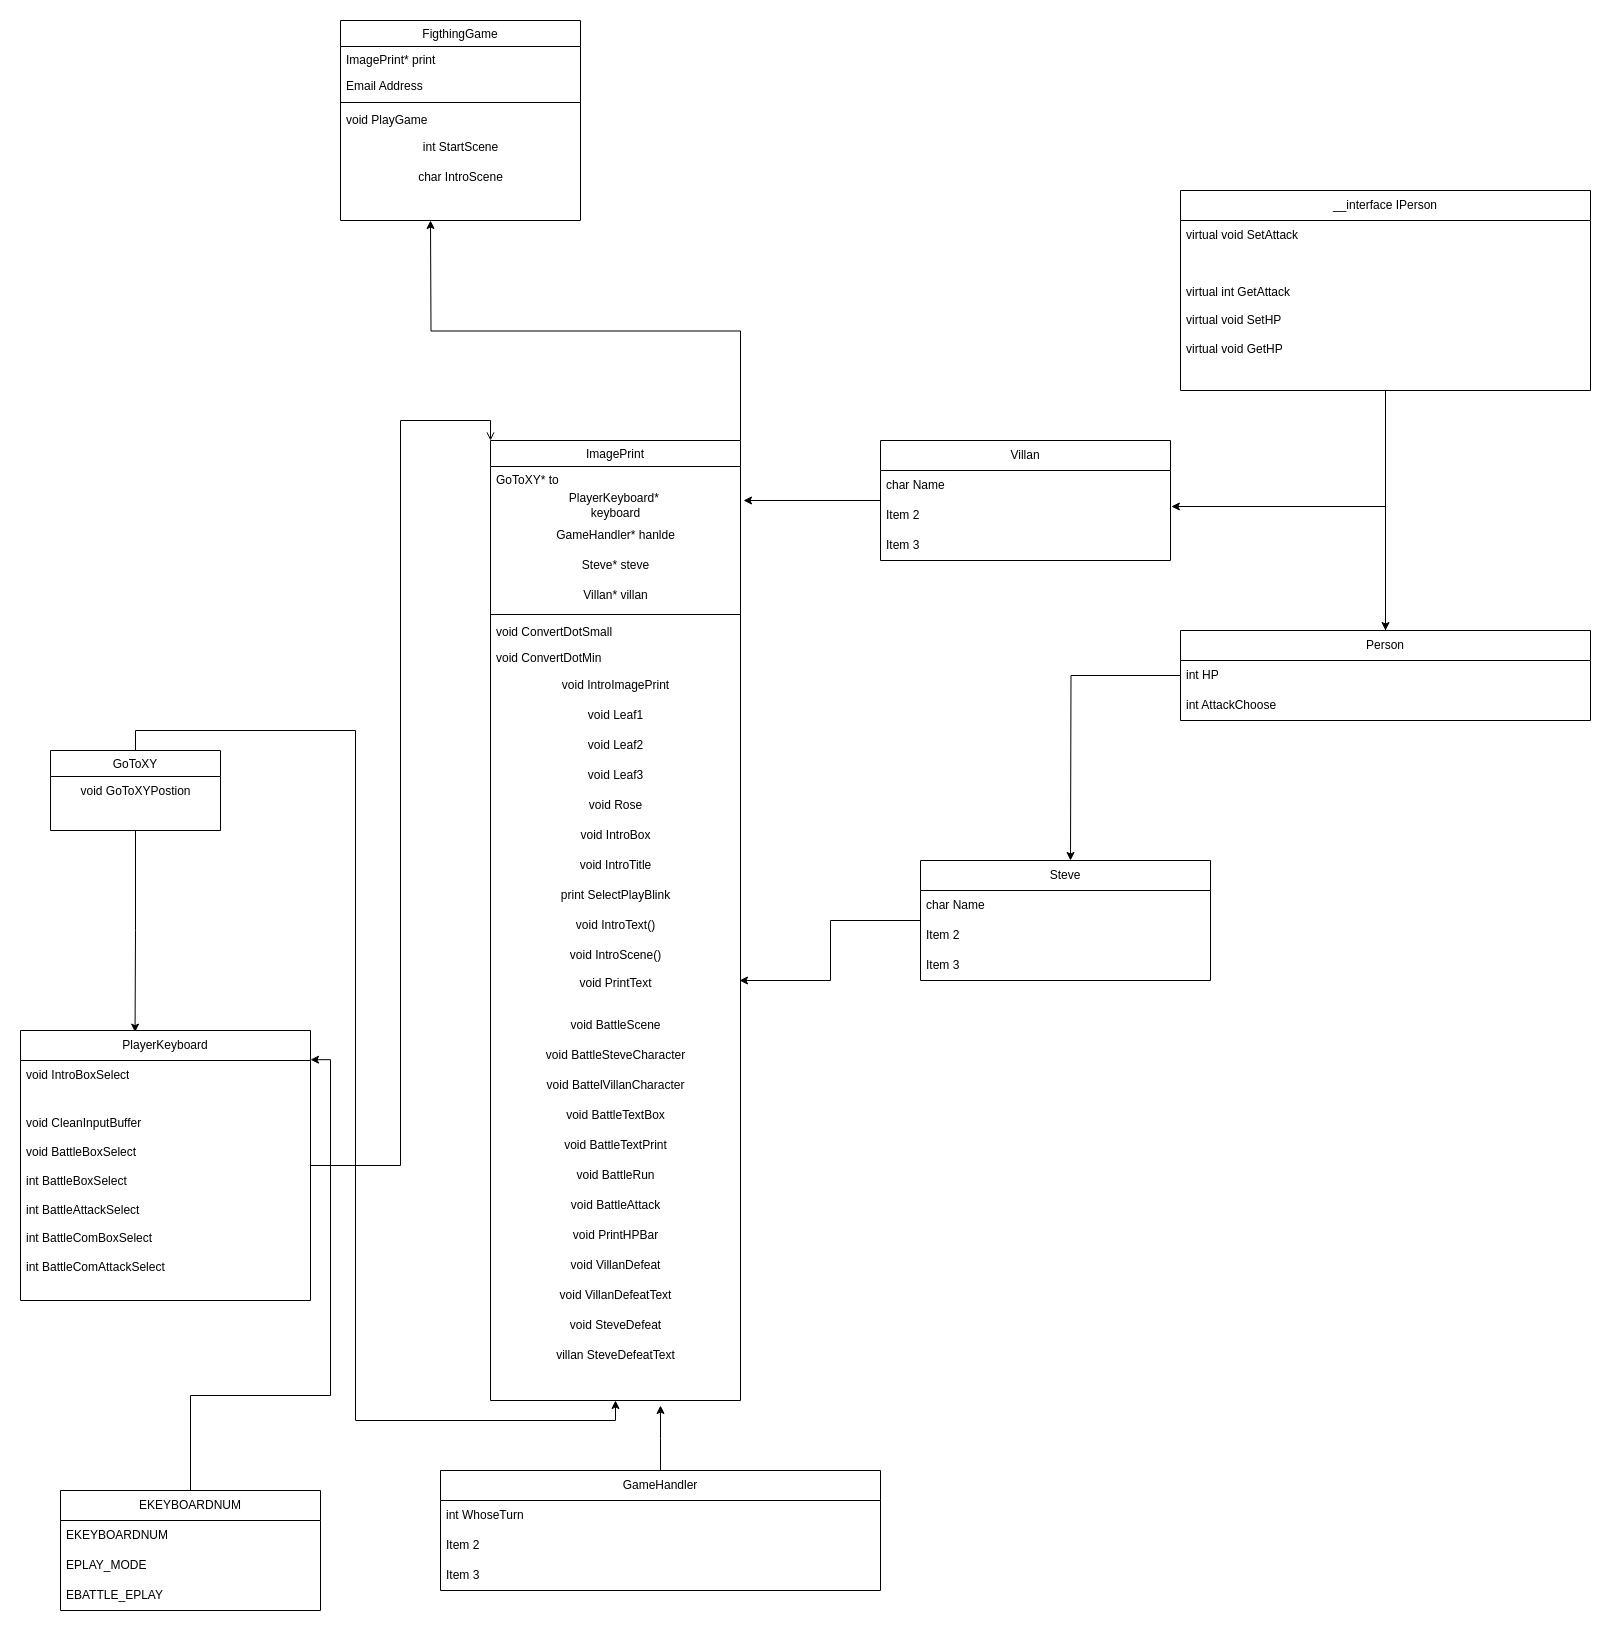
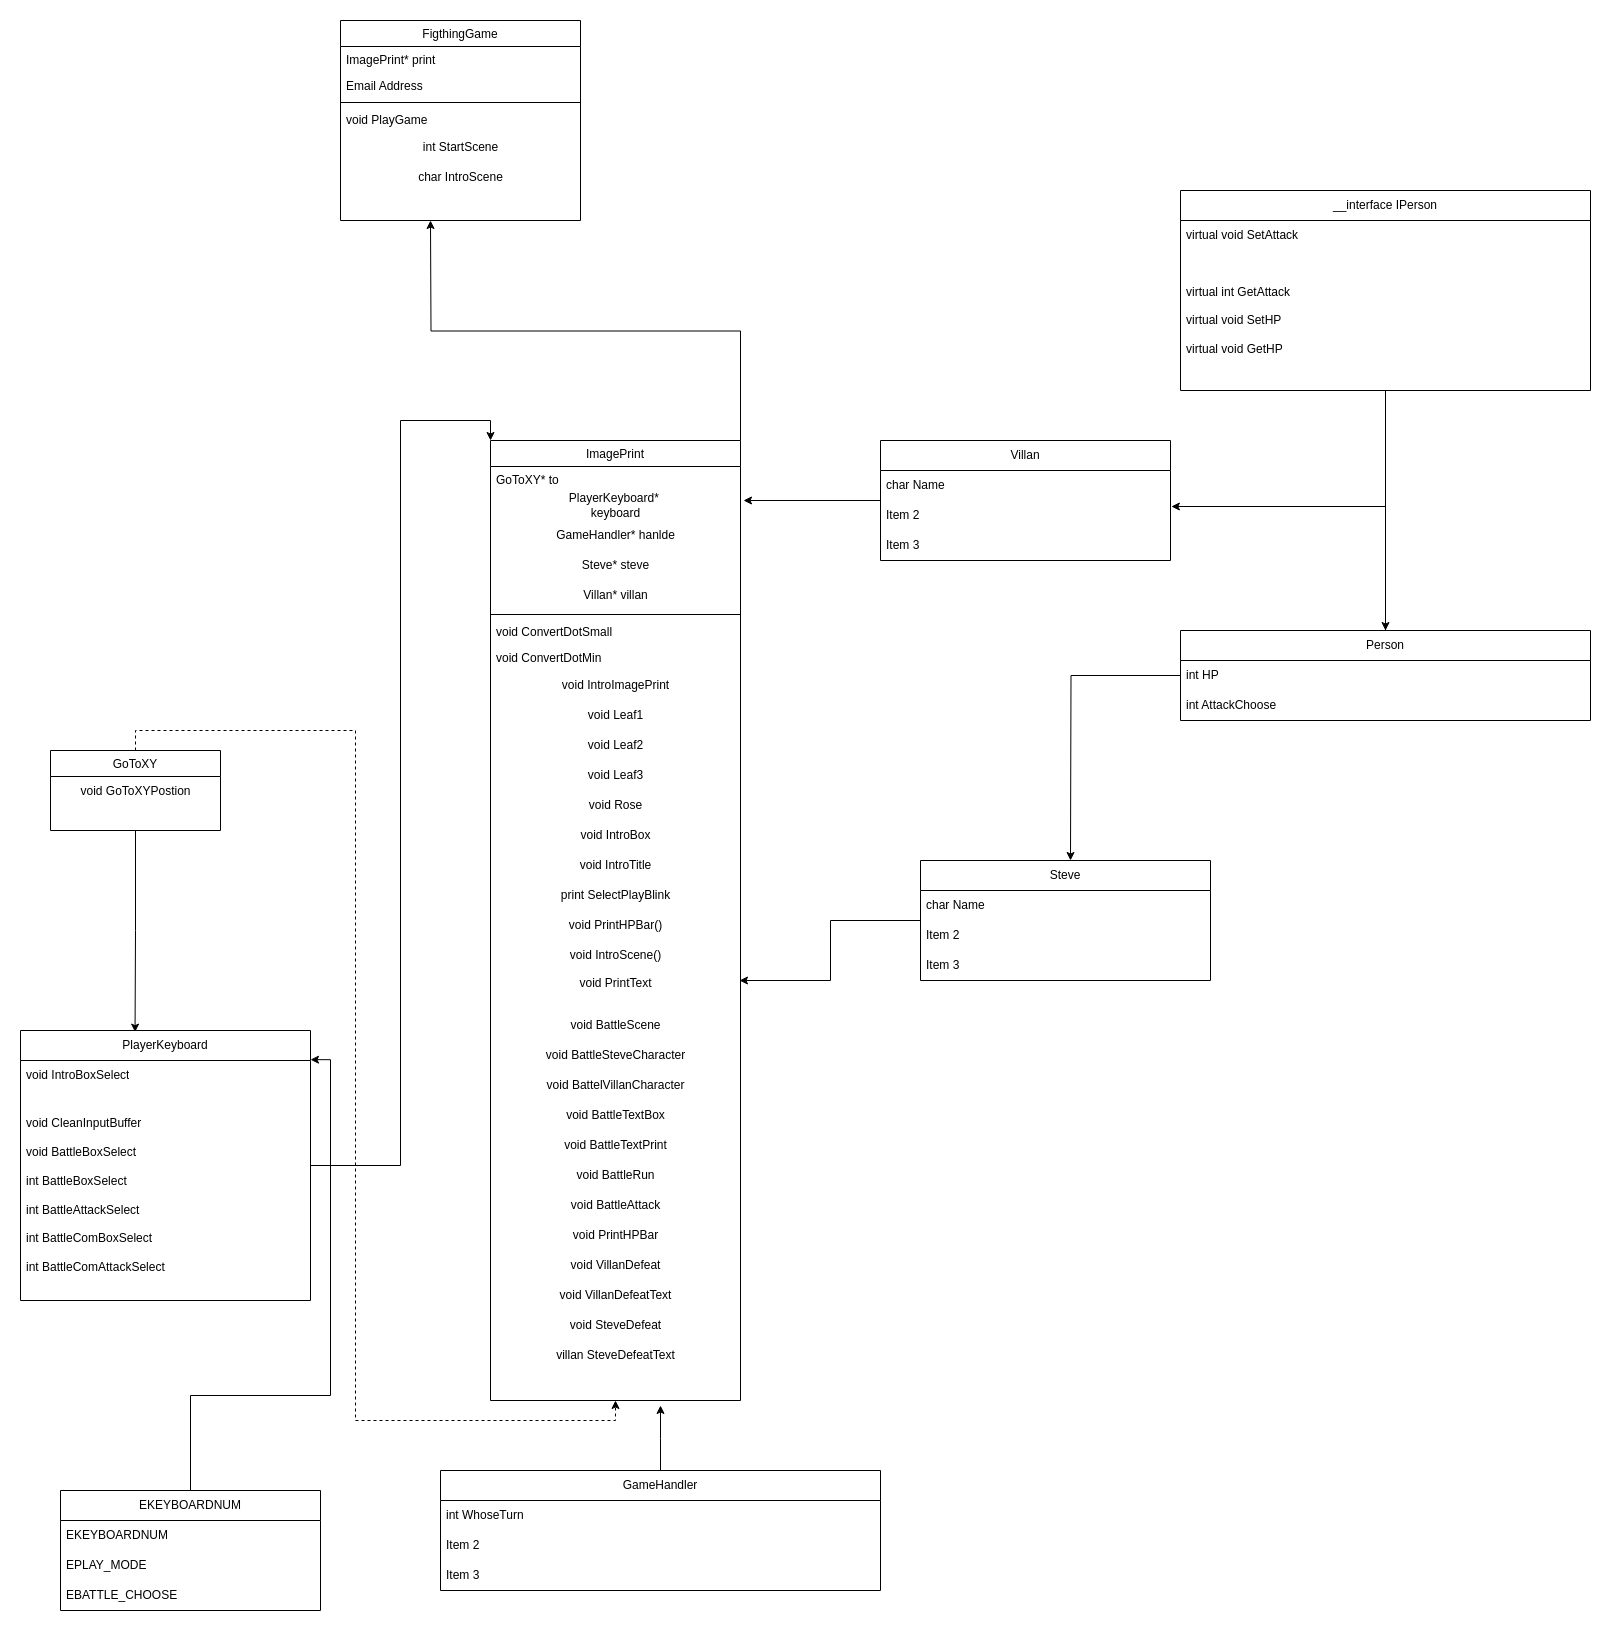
(491, 434) -> (491, 432)
(616, 926) -> (616, 926)
(356, 1093) -> (356, 1093)
(110, 1596) -> (114, 1596)
